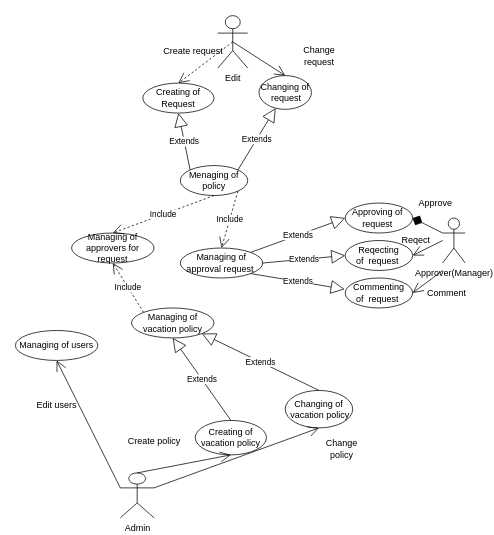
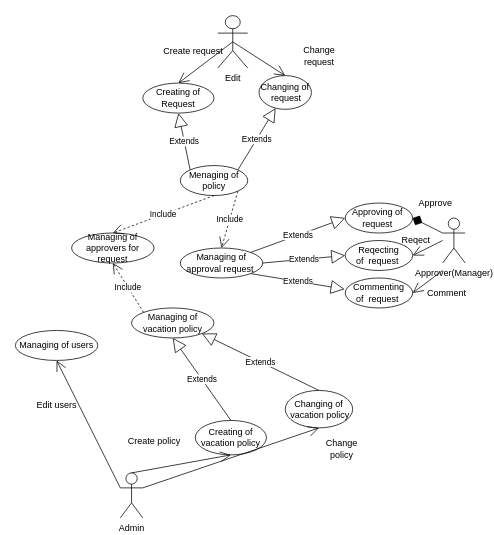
(206, 62) -> (206, 62)
(137, 495) -> (132, 495)
